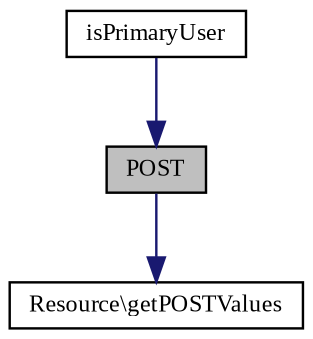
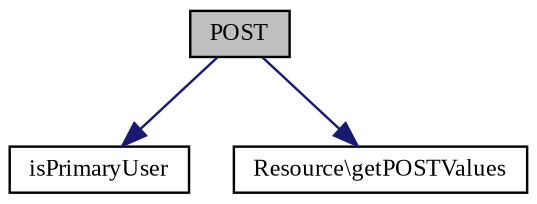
(156, 90) -> (179, 93)
